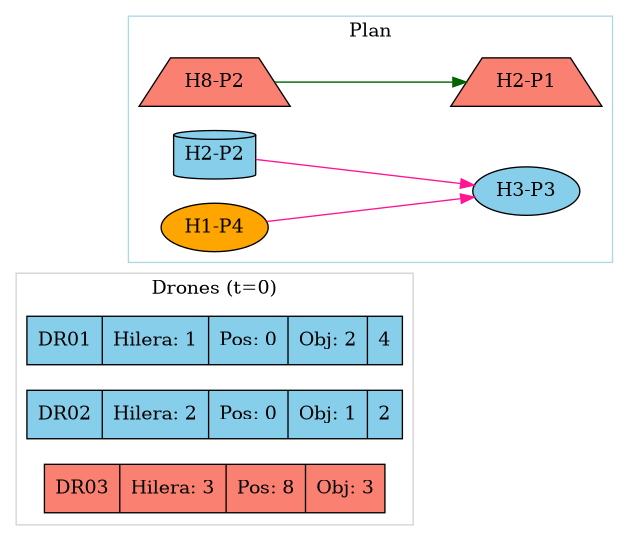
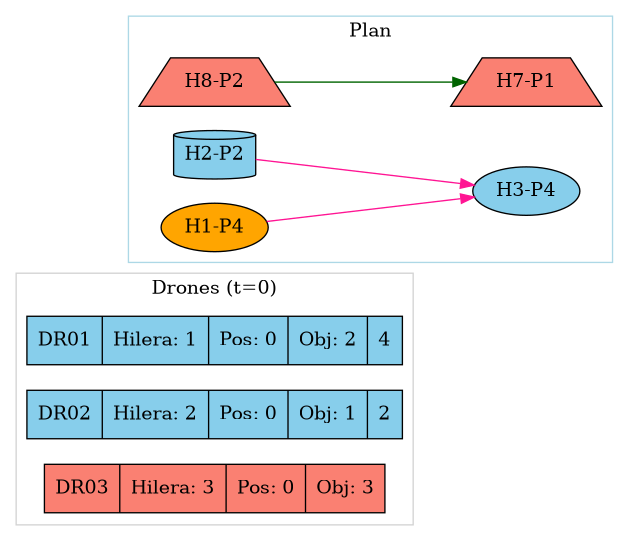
(526, 82) -> (526, 82)
(526, 191) -> (526, 191)
(266, 488) -> (266, 488)
